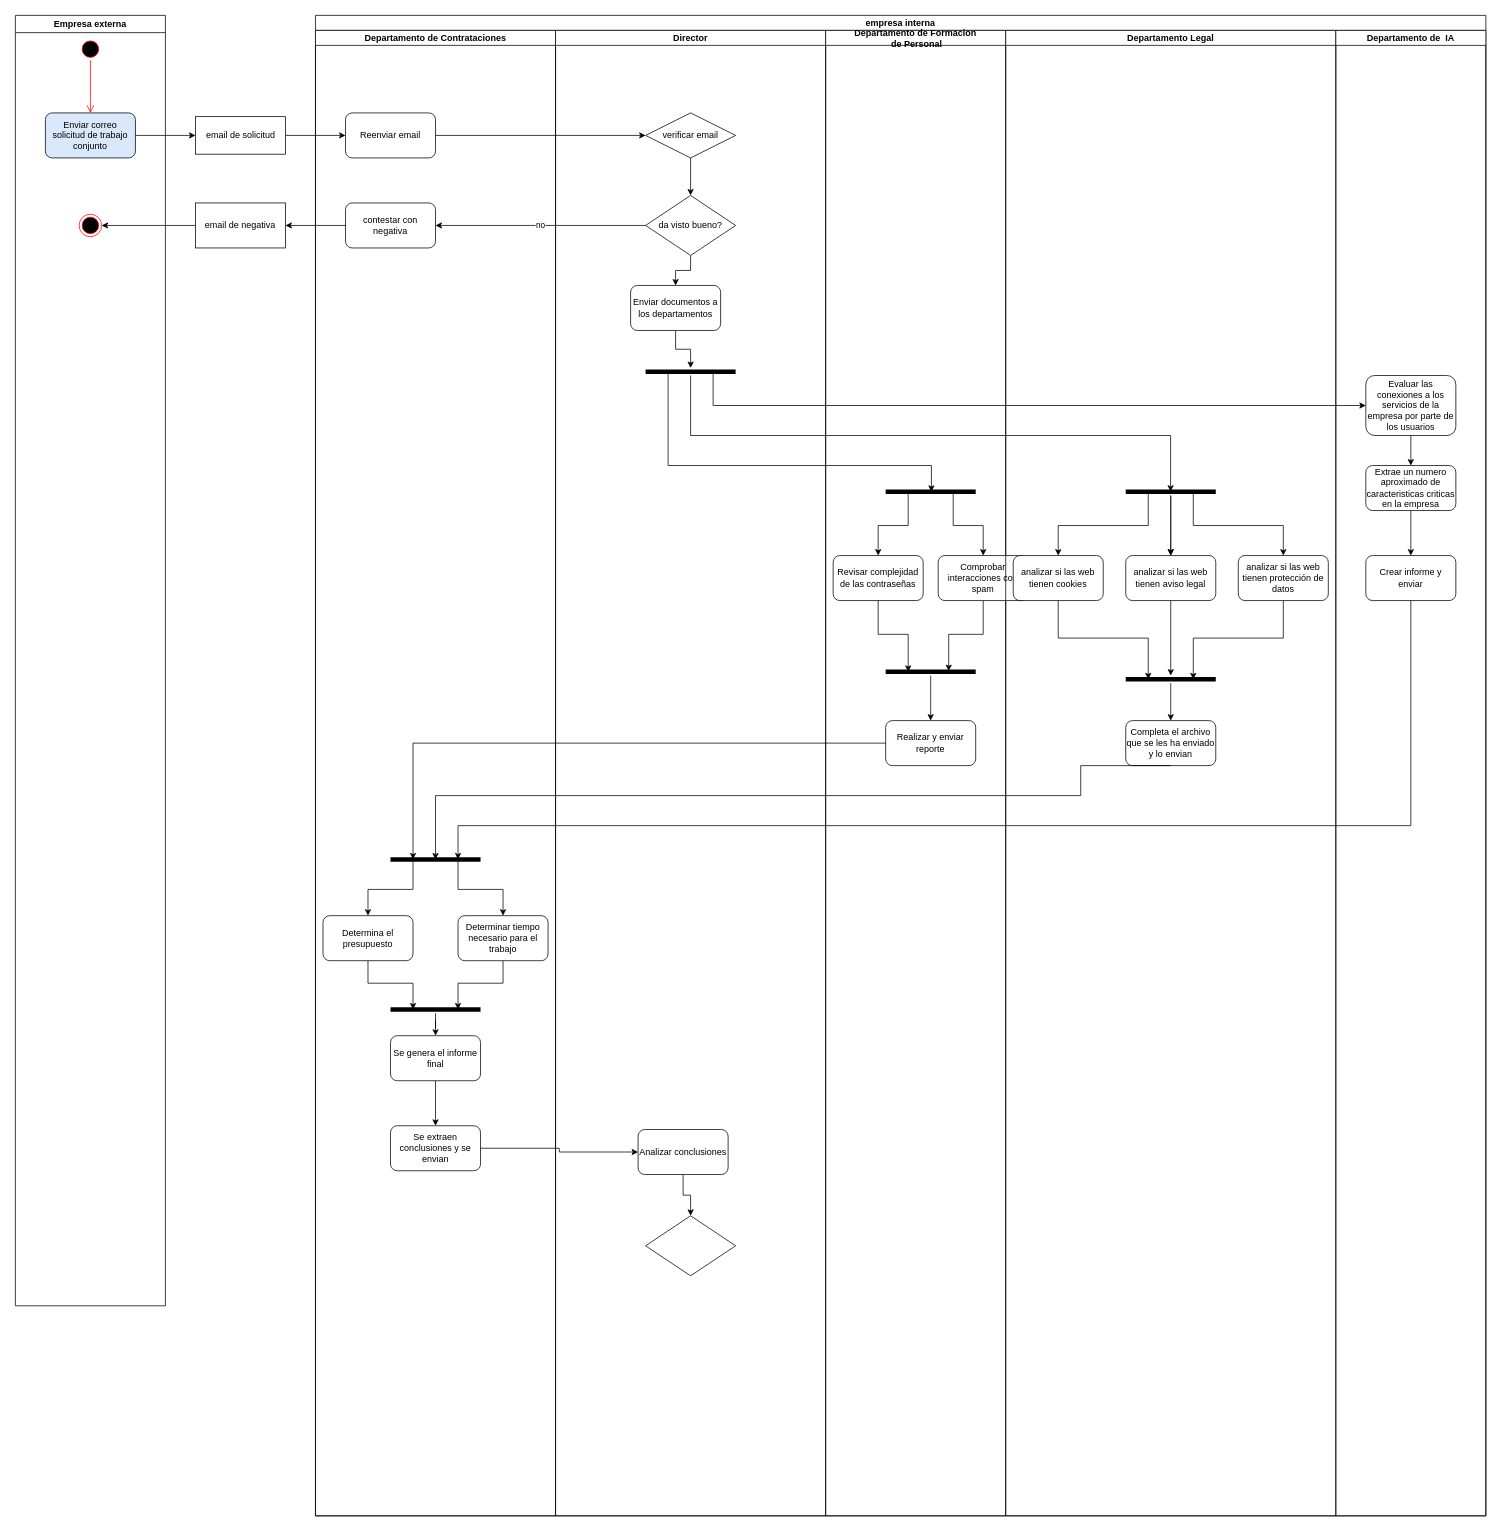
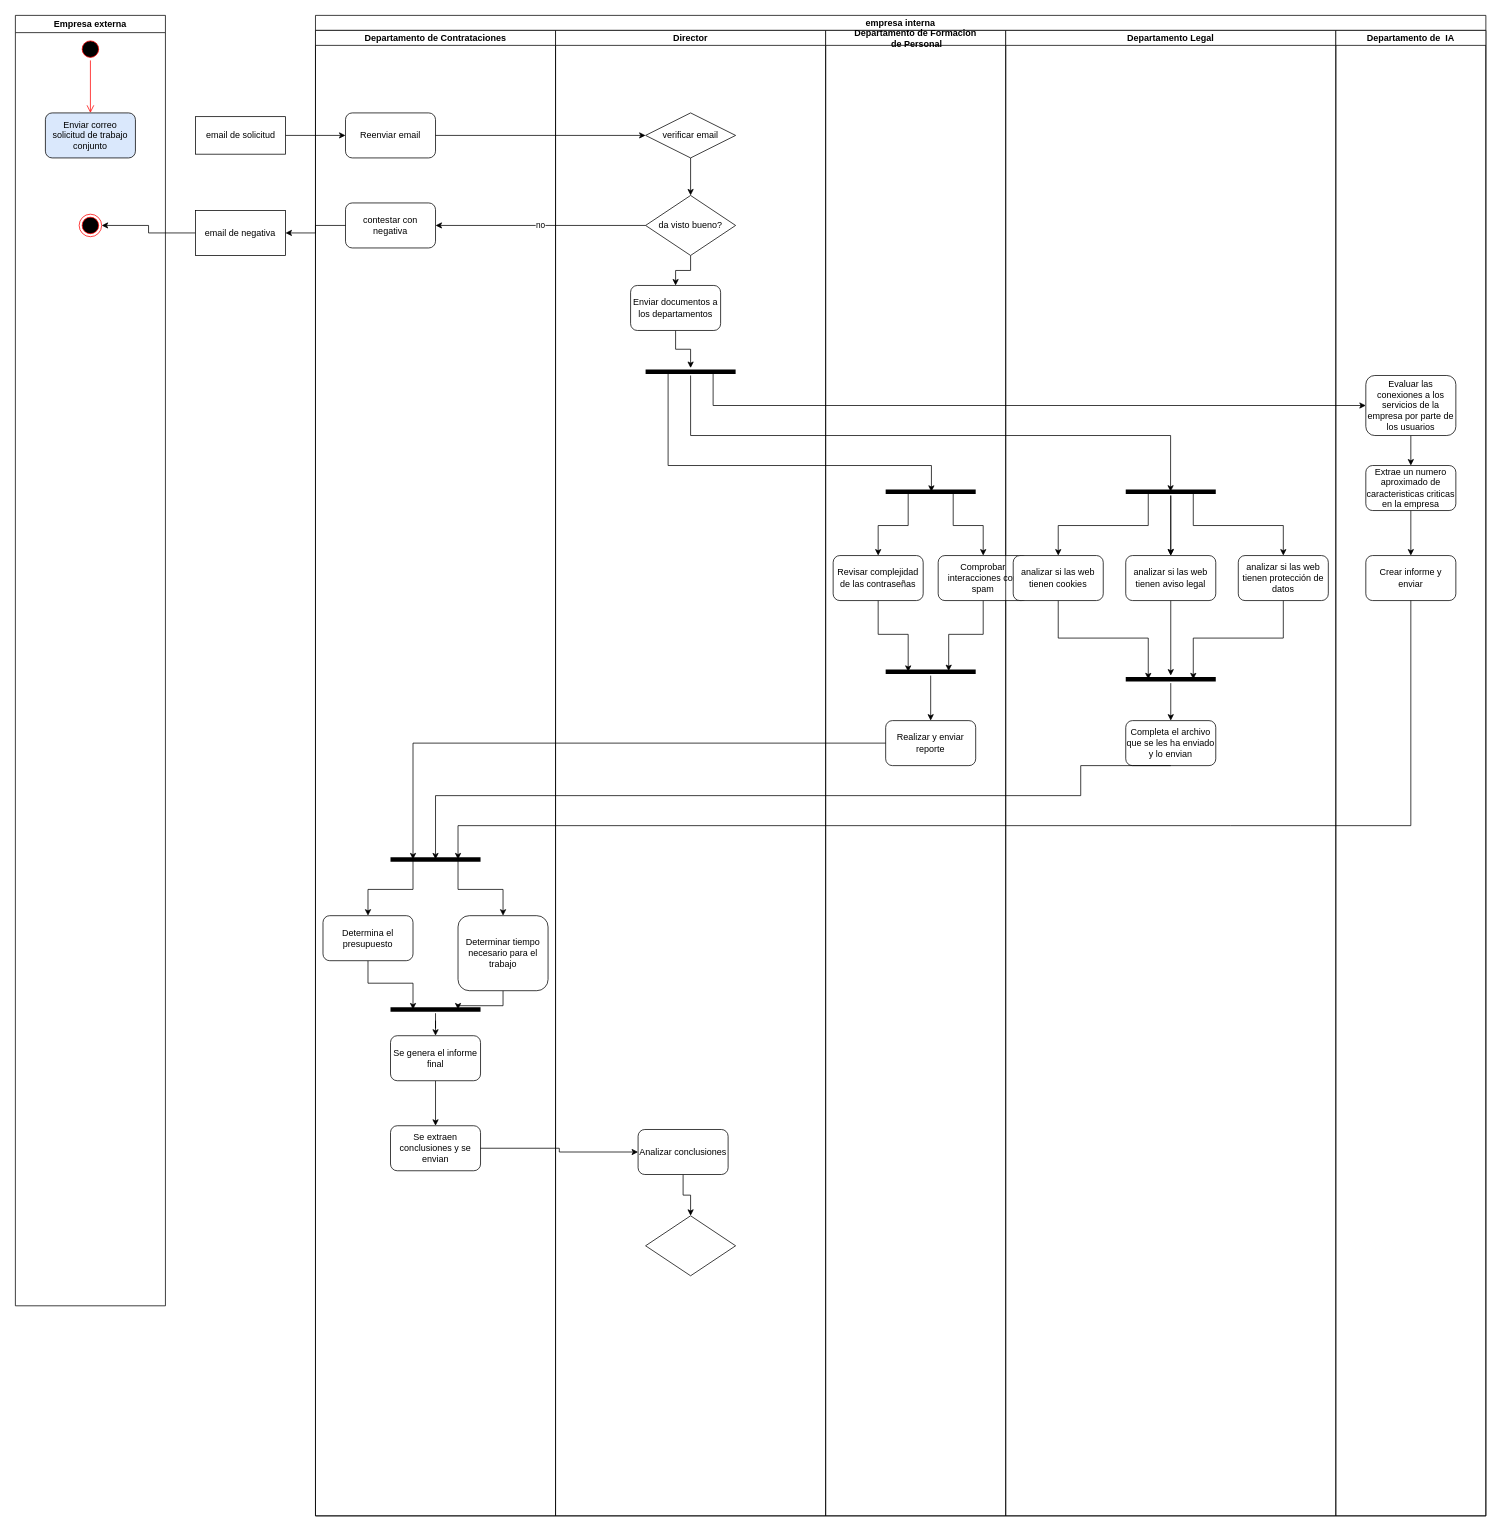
(162, 135) -> none
(240, 225) -> (240, 233)
(503, 938) -> (503, 953)
